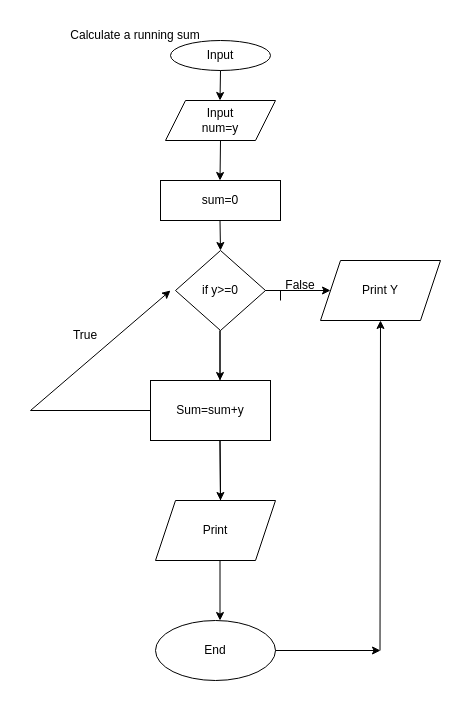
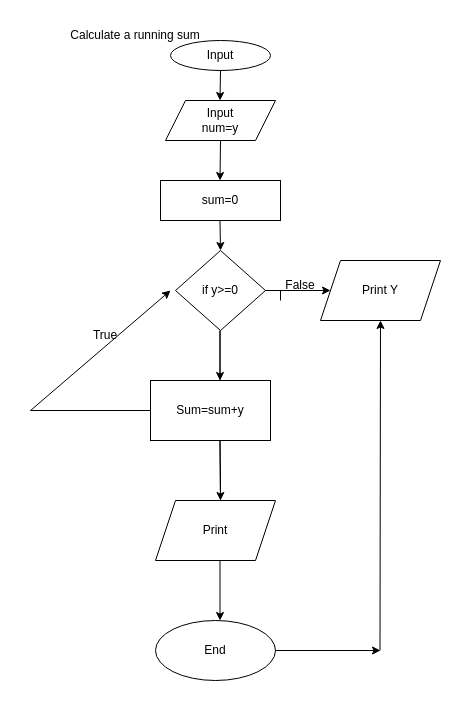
(86, 336) -> (106, 336)
